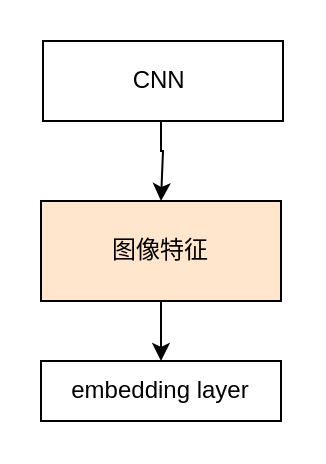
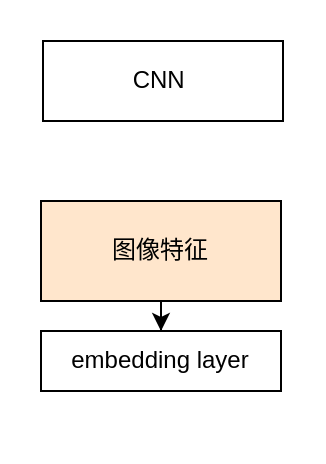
(163, 153) -> none
(161, 391) -> (161, 361)
